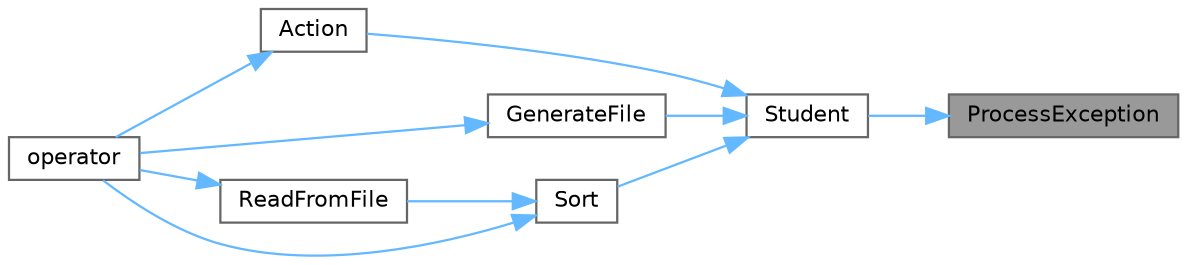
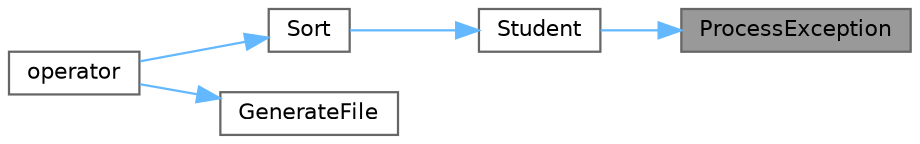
(314, 30) -> none
(694, 116) -> none
(314, 201) -> none
